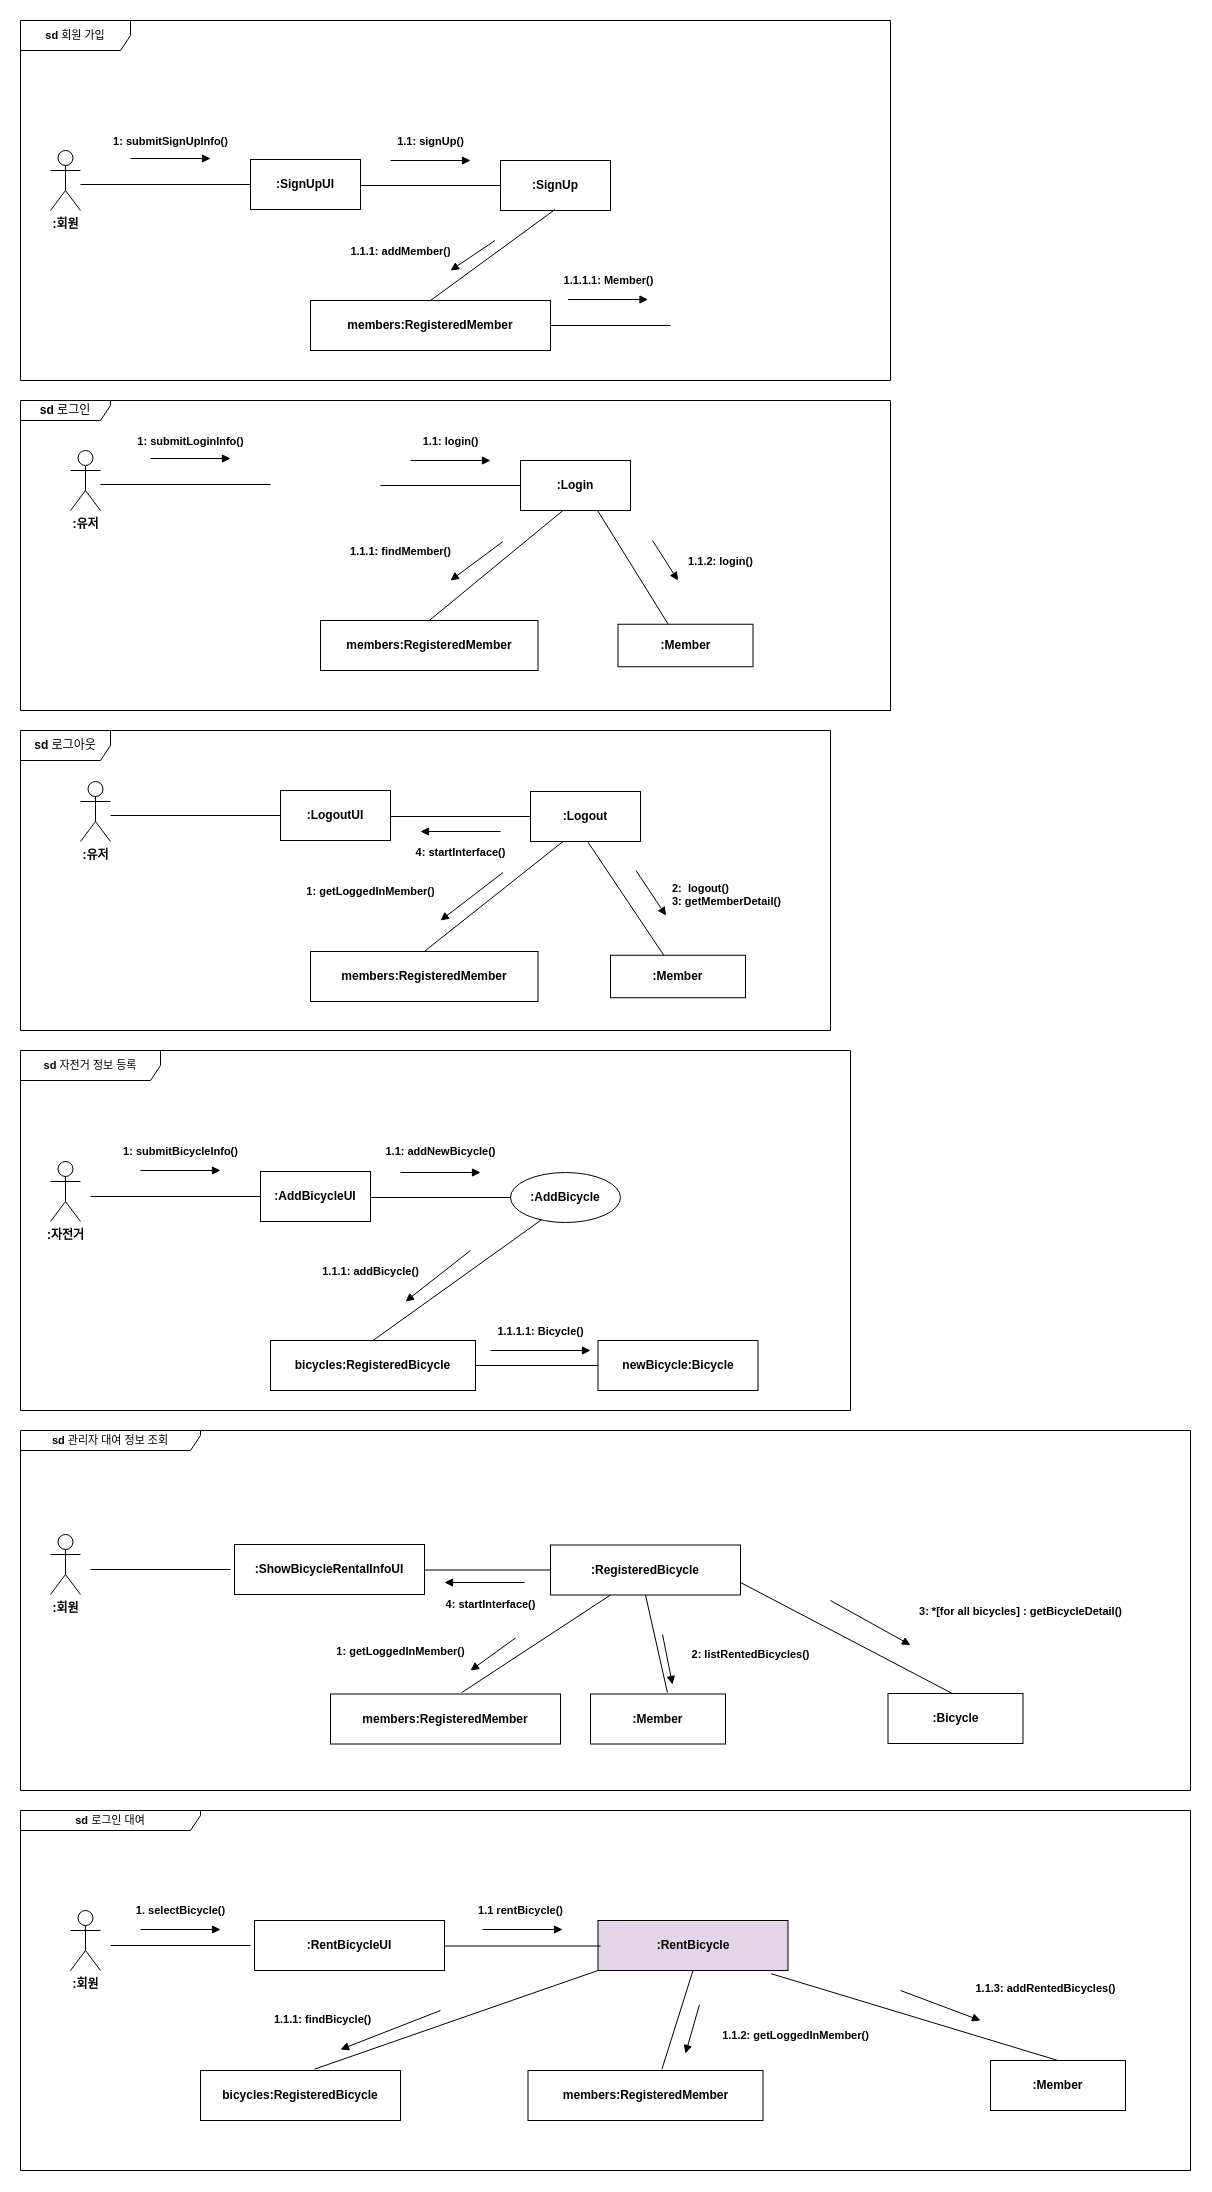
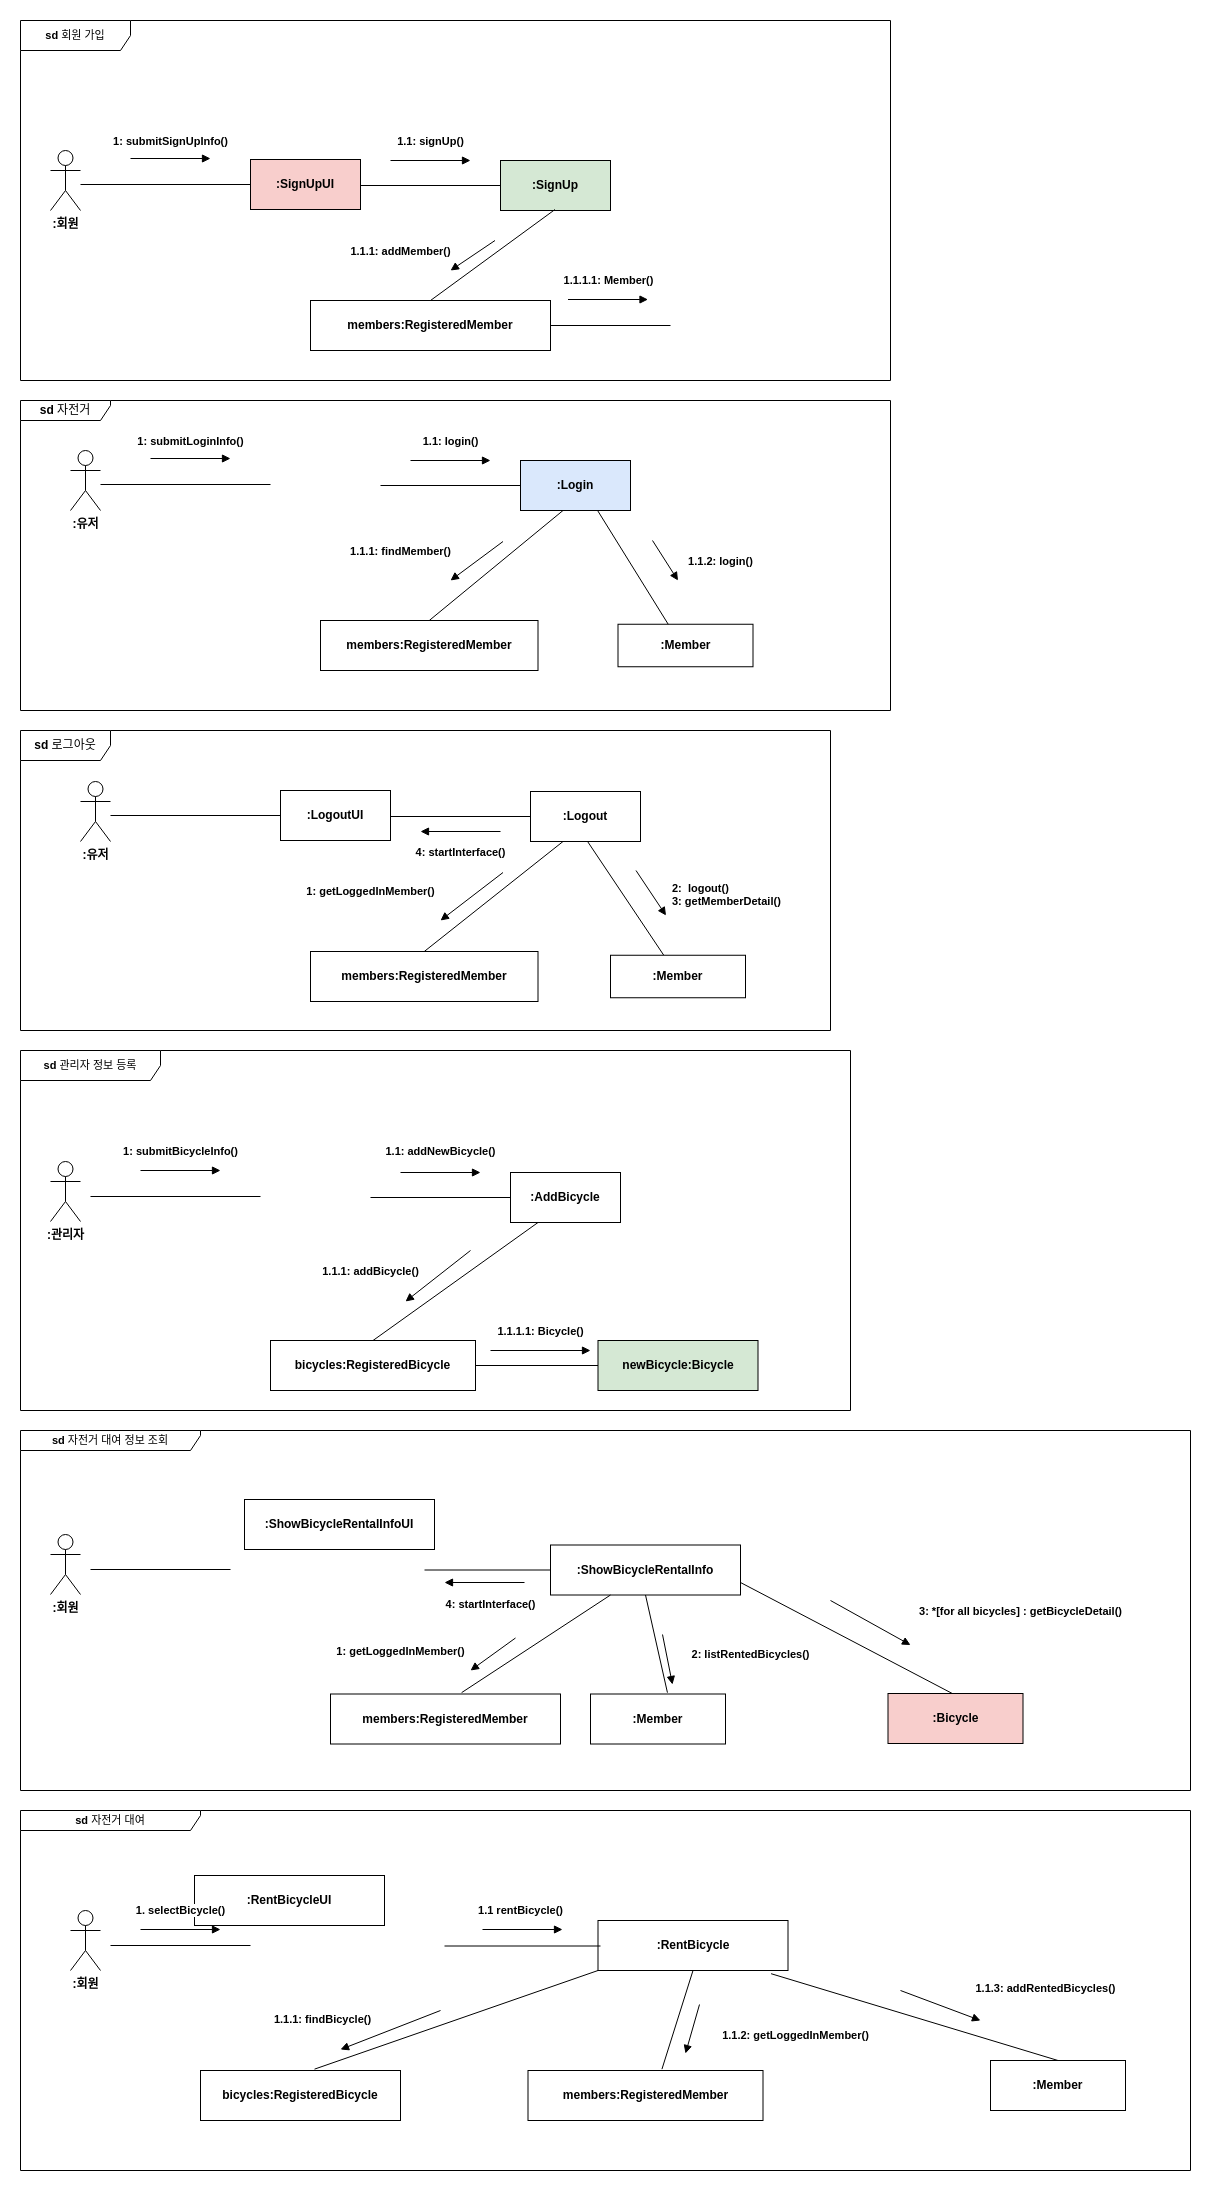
(306, 185) -> (306, 185)
(556, 186) -> (556, 186)
(66, 411) -> (66, 411)
(576, 486) -> (576, 486)
(91, 1066) -> (91, 1066)
(316, 1197) -> none
(566, 1198) -> (566, 1198)
(66, 1236) -> (66, 1236)
(678, 1366) -> (678, 1366)
(111, 1441) -> (111, 1441)
(330, 1570) -> (340, 1525)
(646, 1571) -> (646, 1571)
(956, 1719) -> (956, 1719)
(111, 1821) -> (111, 1821)
(350, 1946) -> (290, 1901)
(693, 1946) -> (693, 1946)
